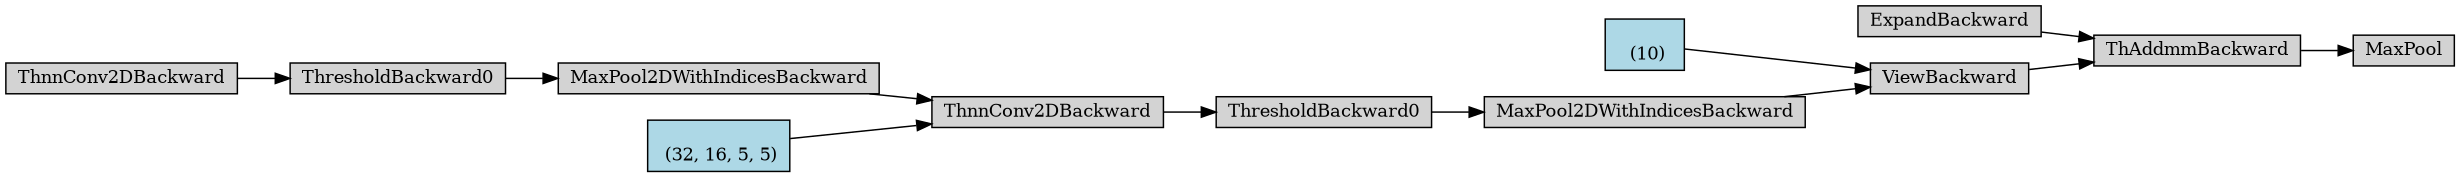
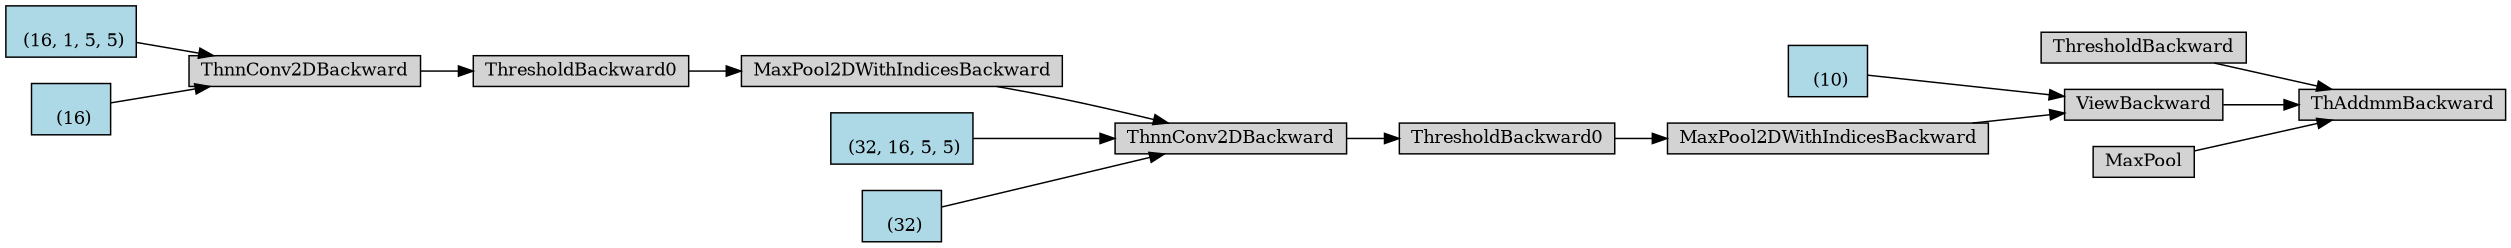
(1950, 21) -> (2144, 48)
none -> (71, 32)
(2319, 51) -> (2256, 137)
none -> (71, 109)
none -> (902, 216)
